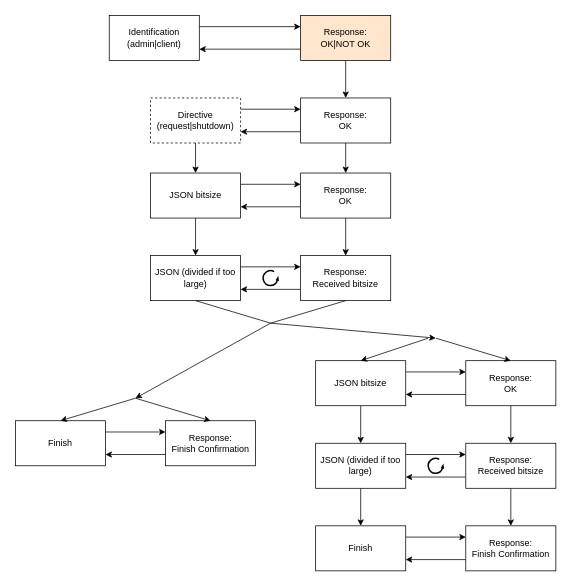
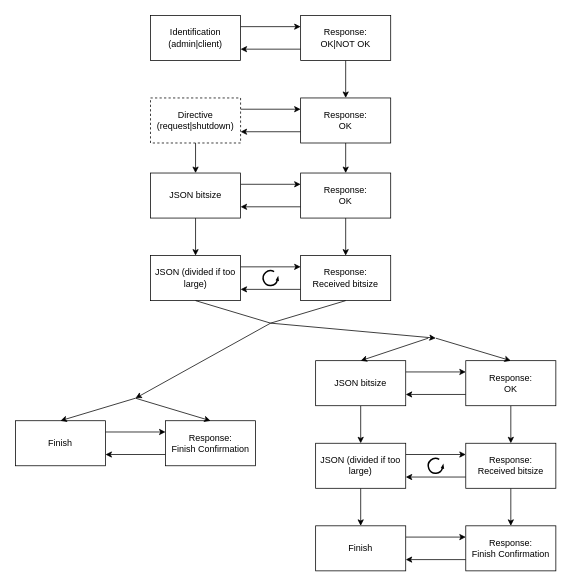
(154, 38) -> (195, 38)
(345, 38) -> (345, 38)
